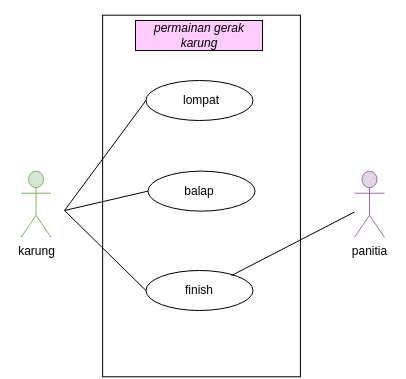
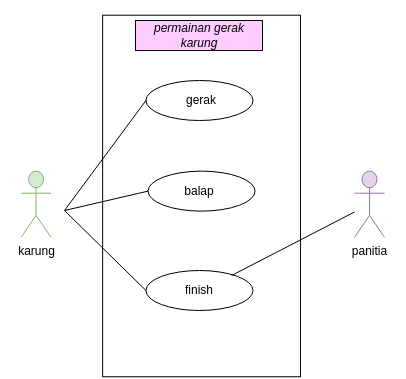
(202, 101) -> (202, 101)
